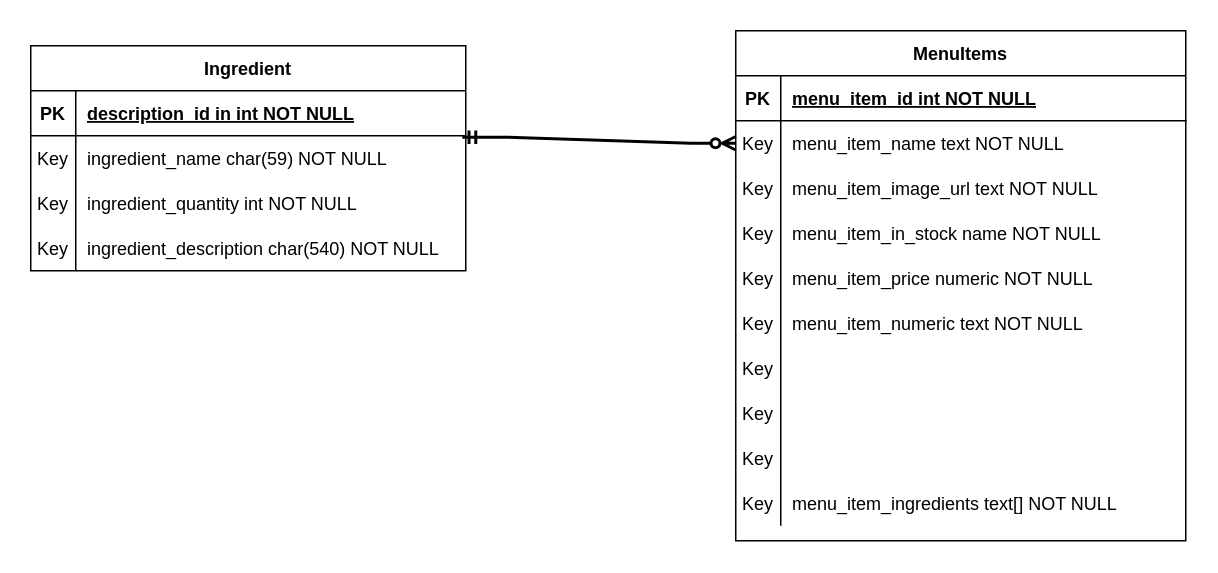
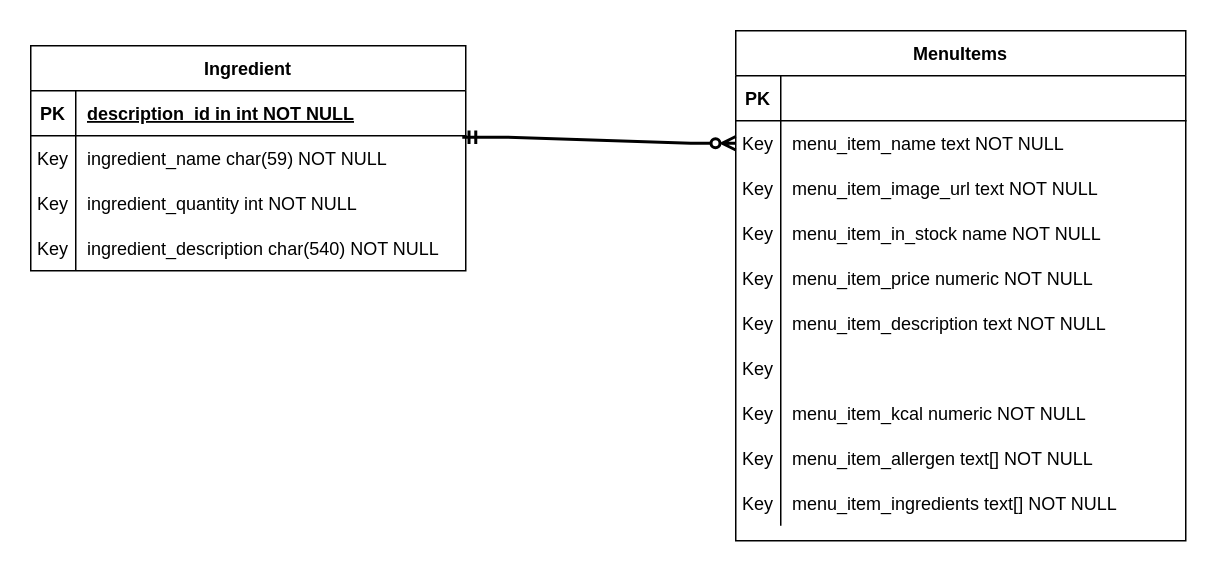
(983, 98) -> none
(937, 324) -> (954, 324)
none -> (983, 413)
none -> (983, 458)
